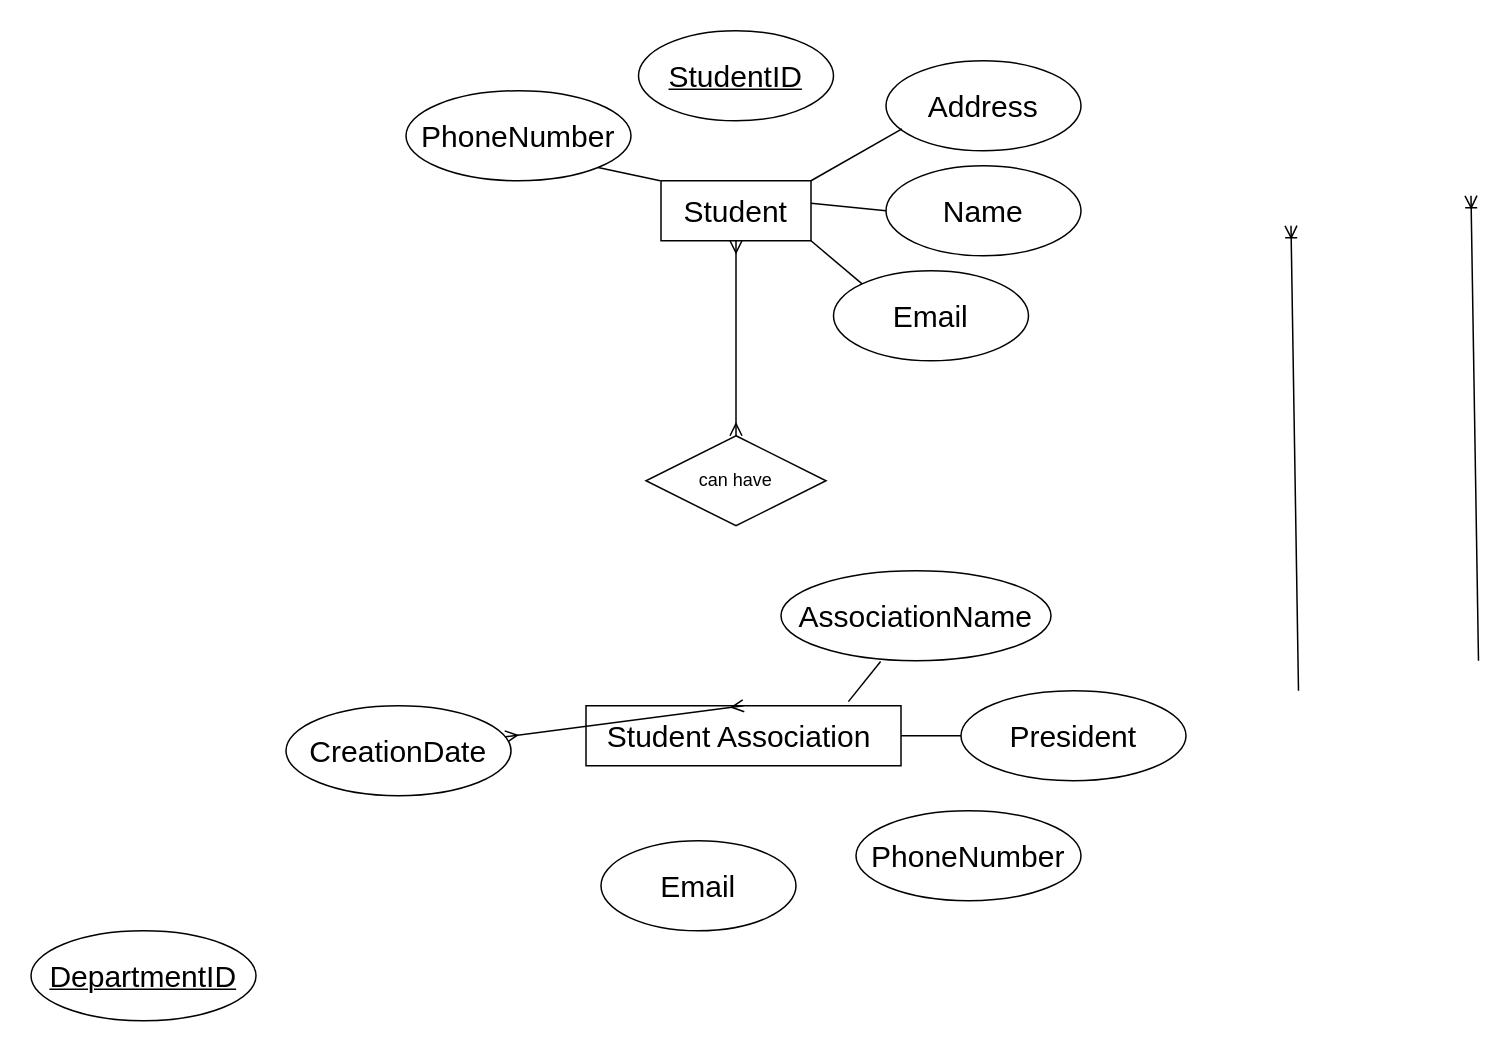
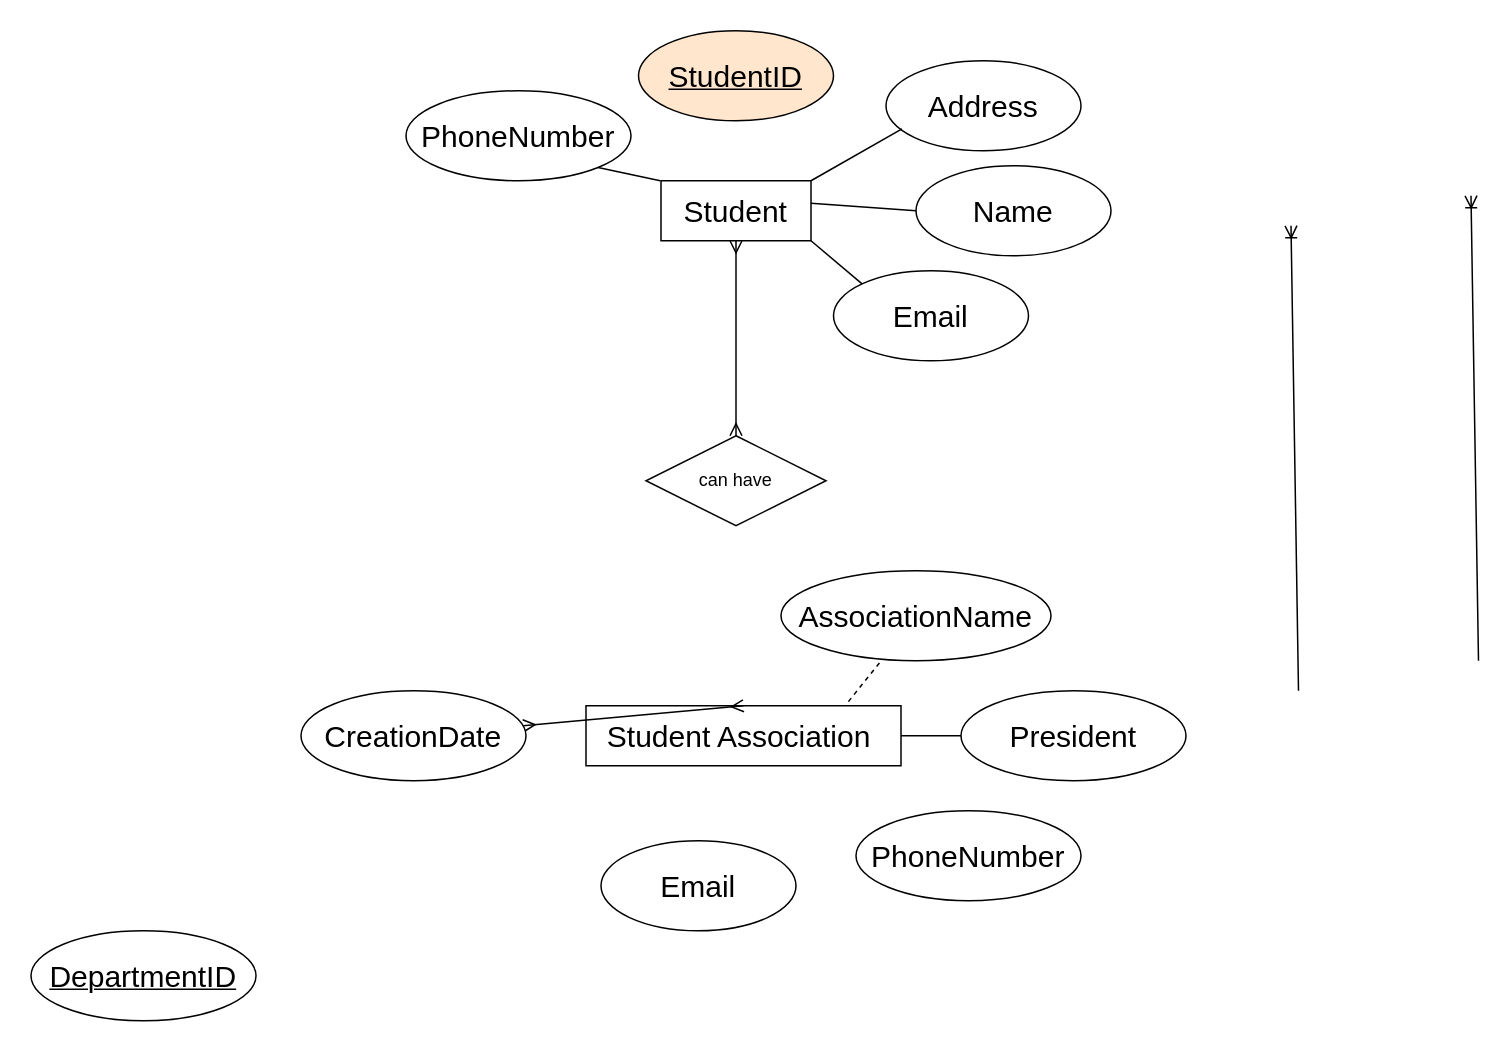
(736, 76) -> (736, 76)
(983, 211) -> (1013, 211)
(865, 680) -> (865, 680)
(398, 751) -> (413, 736)
